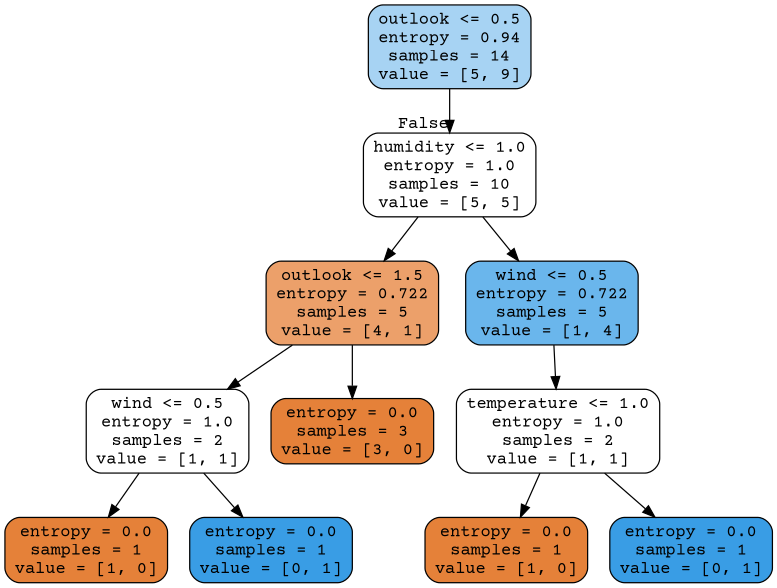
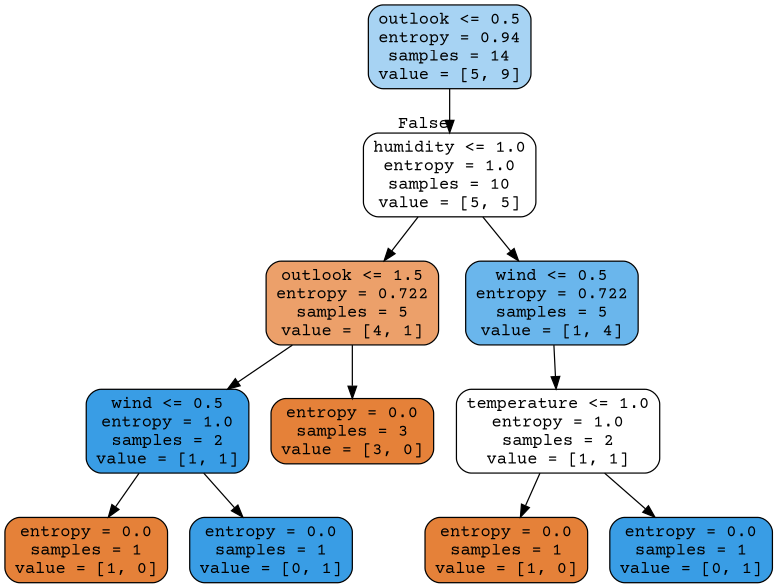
(168, 431) -> (168, 431)
